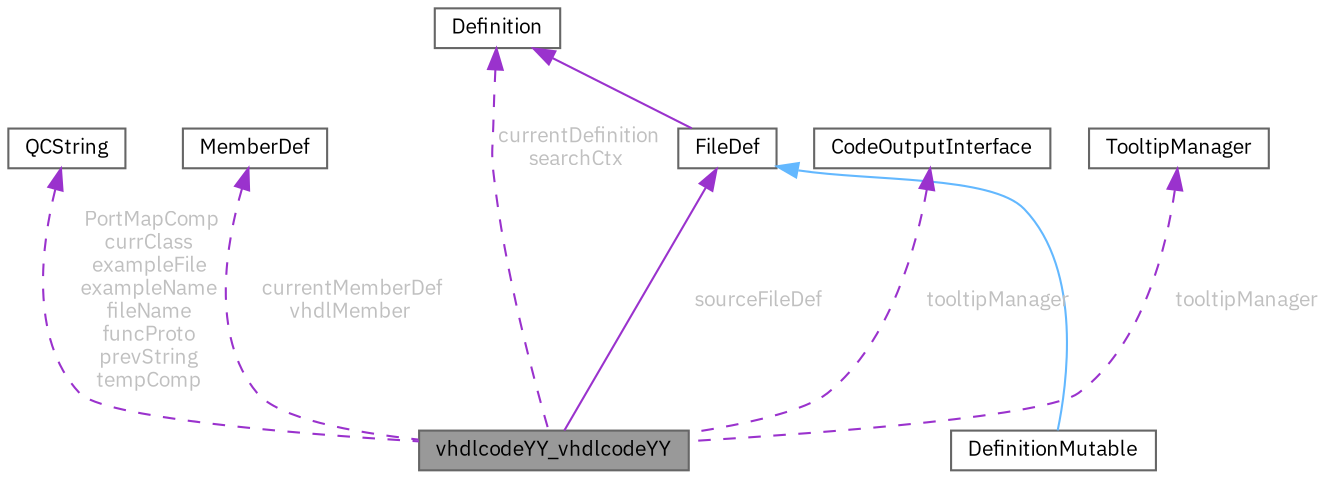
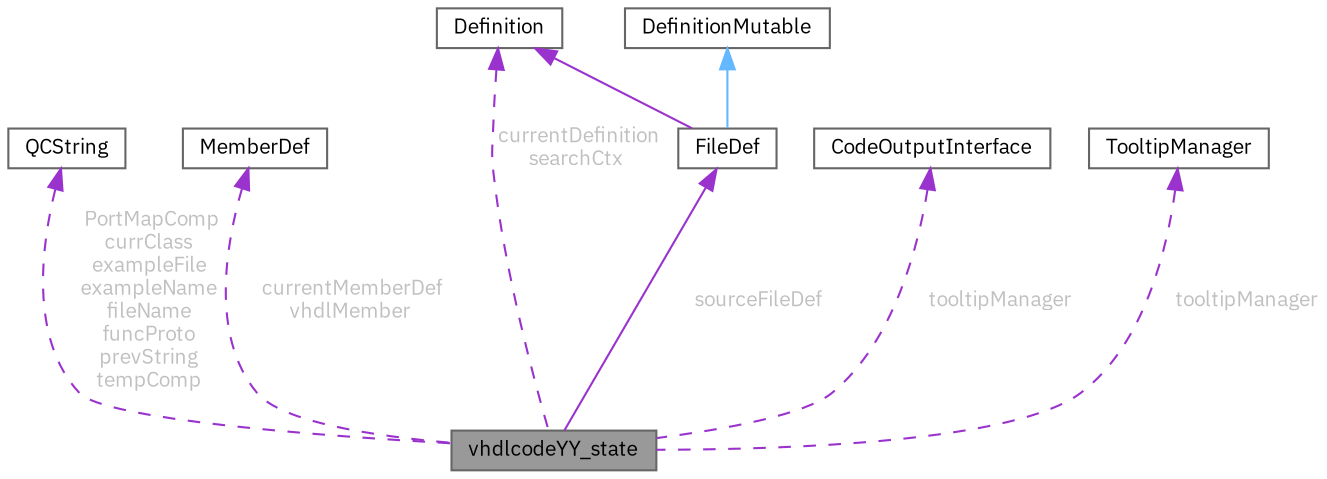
(1024, 209) -> (727, 99)
(554, 450) -> (554, 450)
